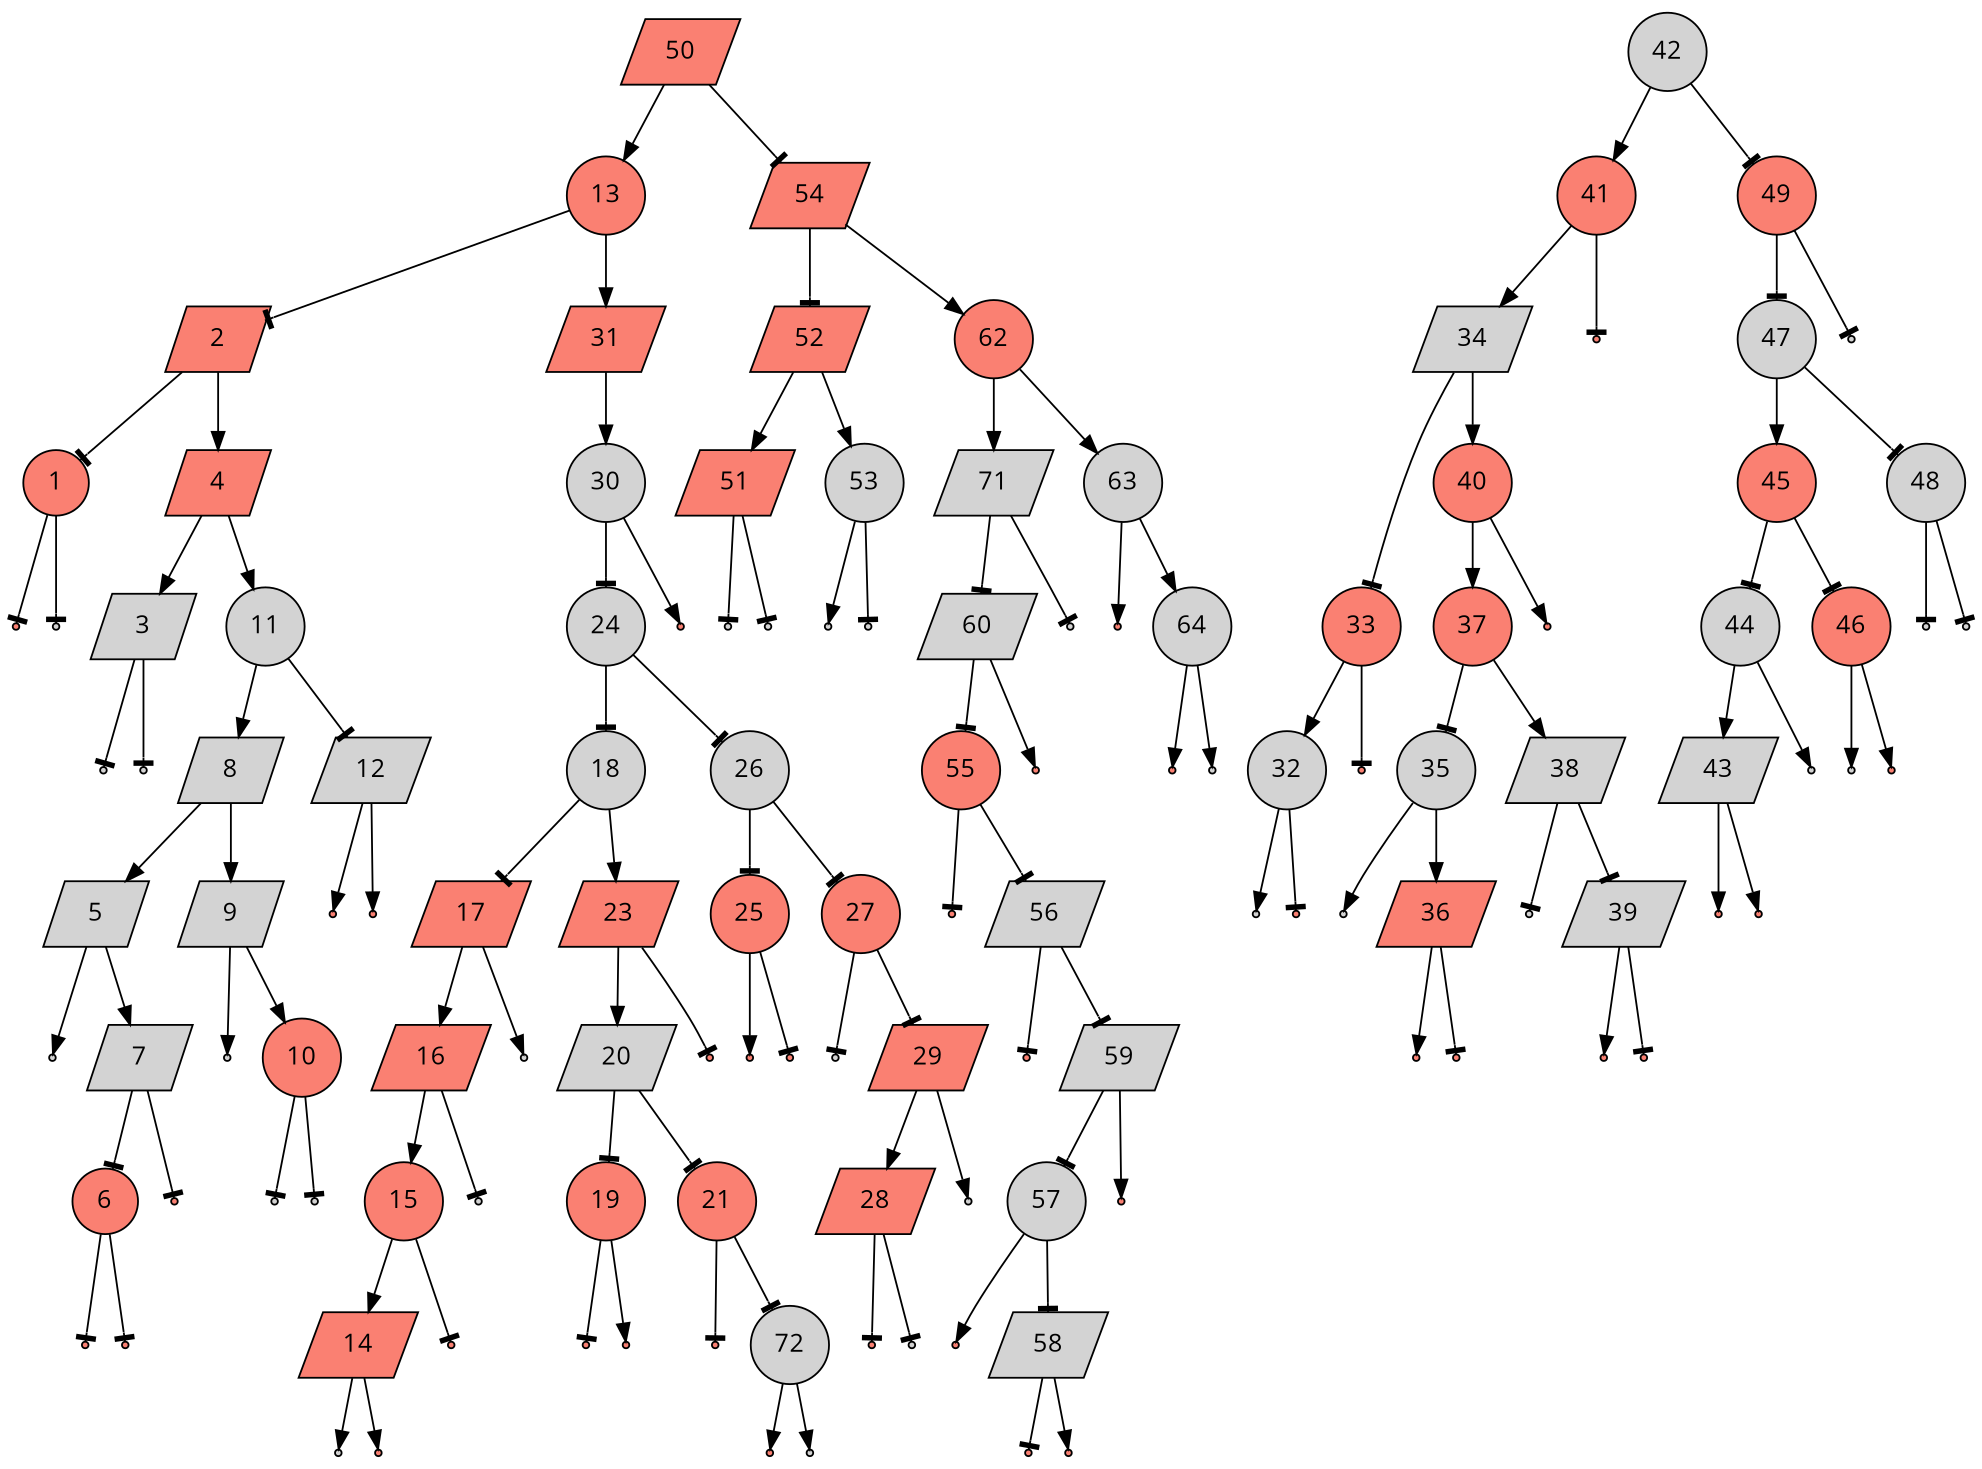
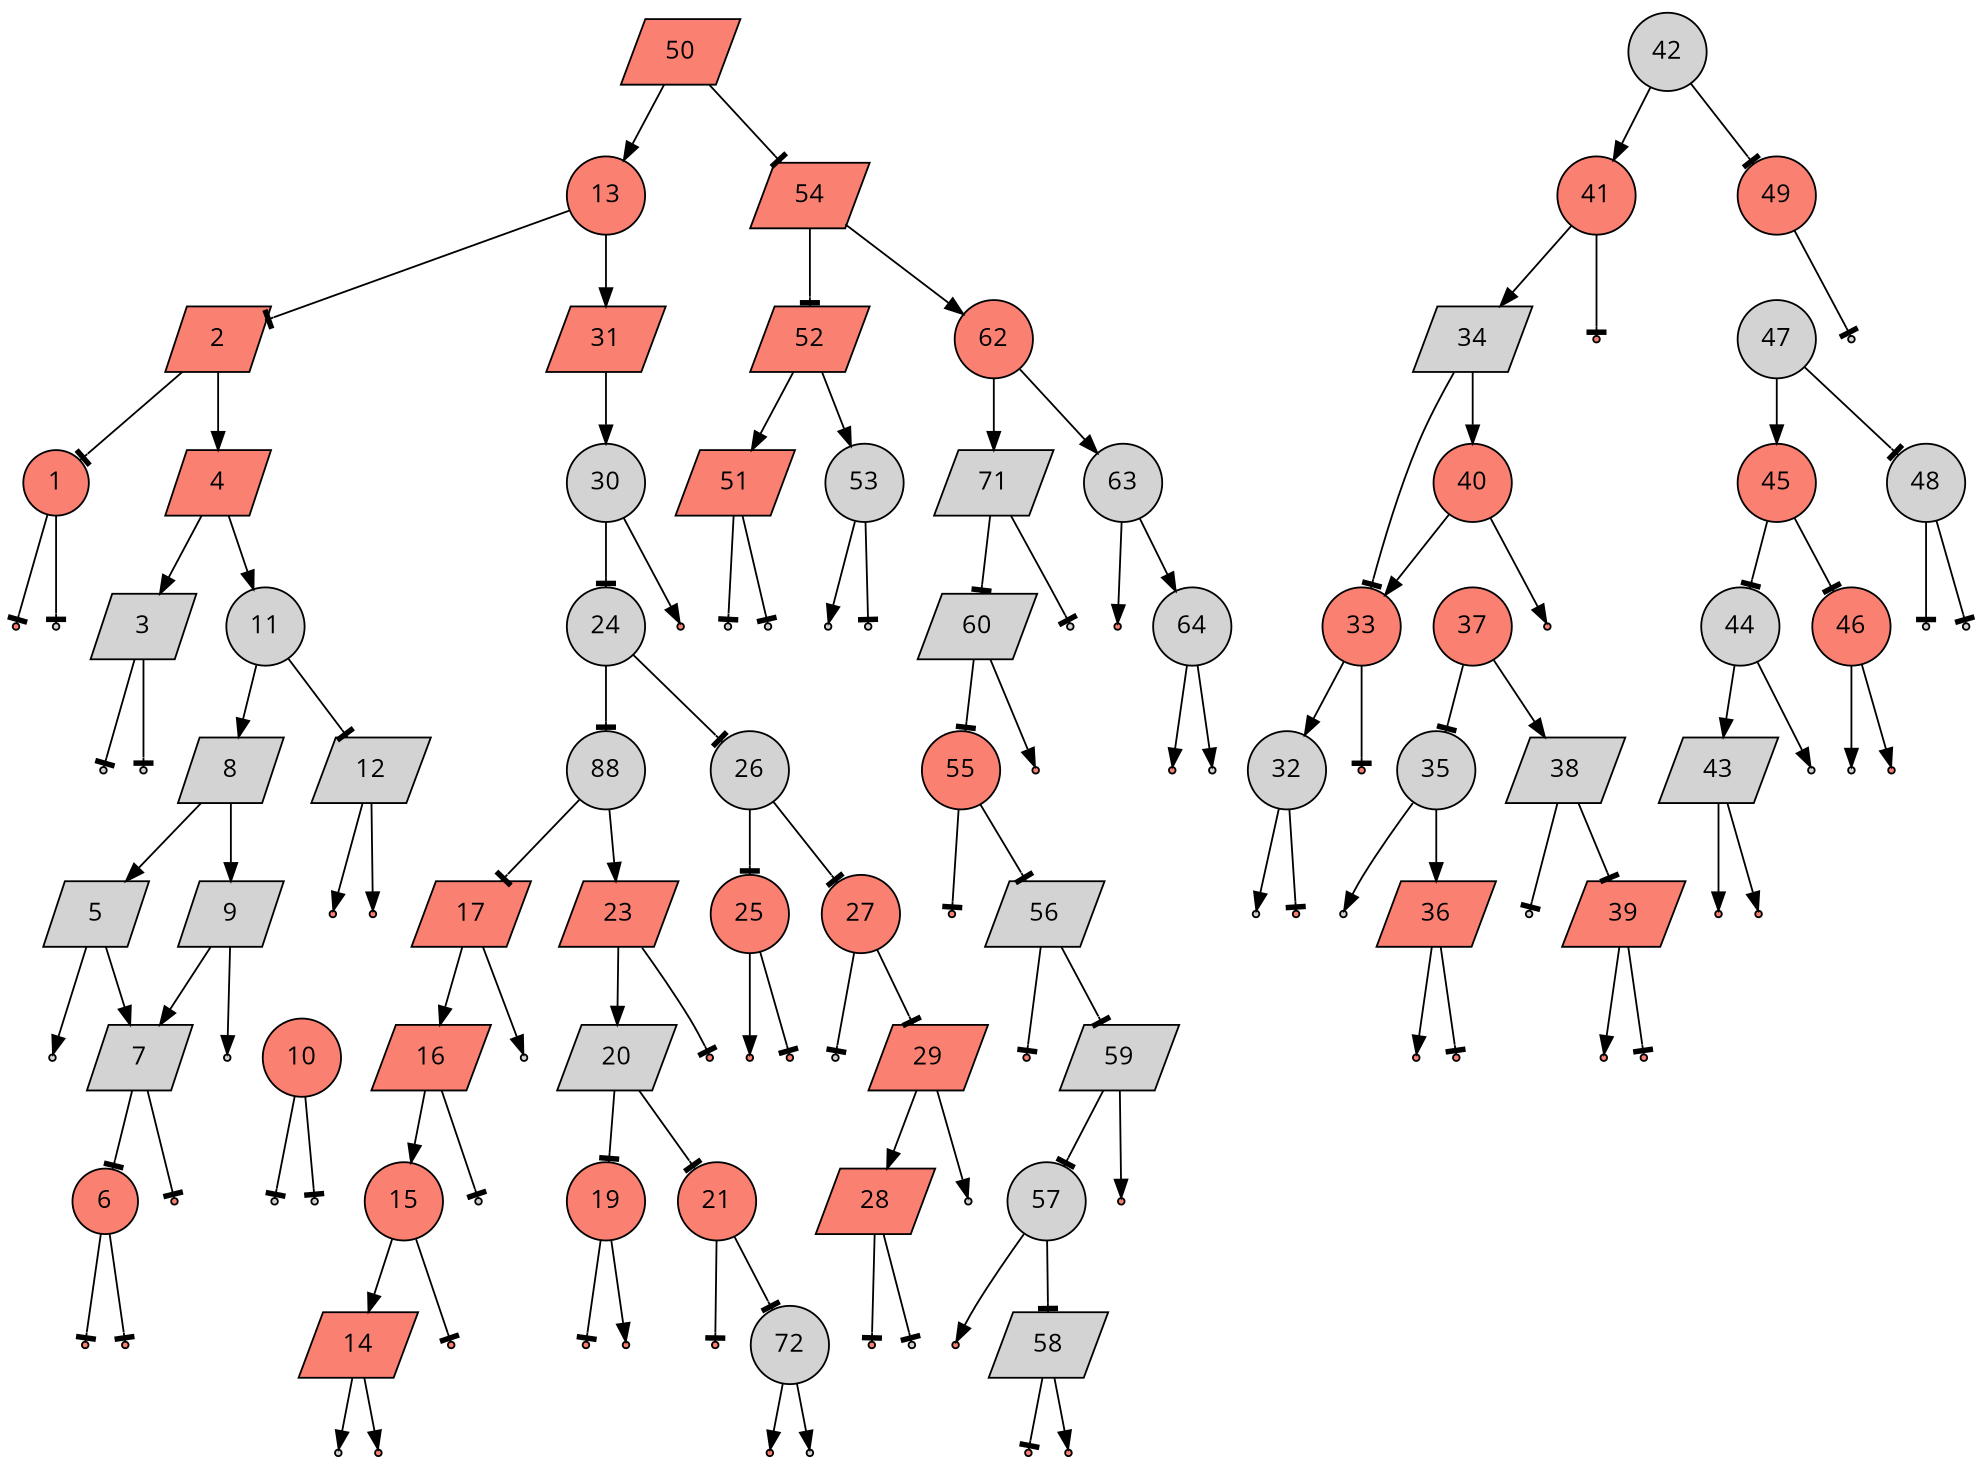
(1777, 263) -> none
(1473, 545) -> (1423, 547)
(606, 770) -> (606, 770)
(1624, 914) -> (1624, 914)
(262, 976) -> (190, 978)
